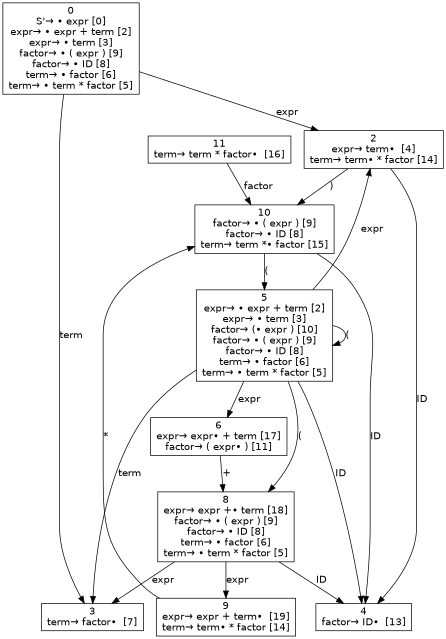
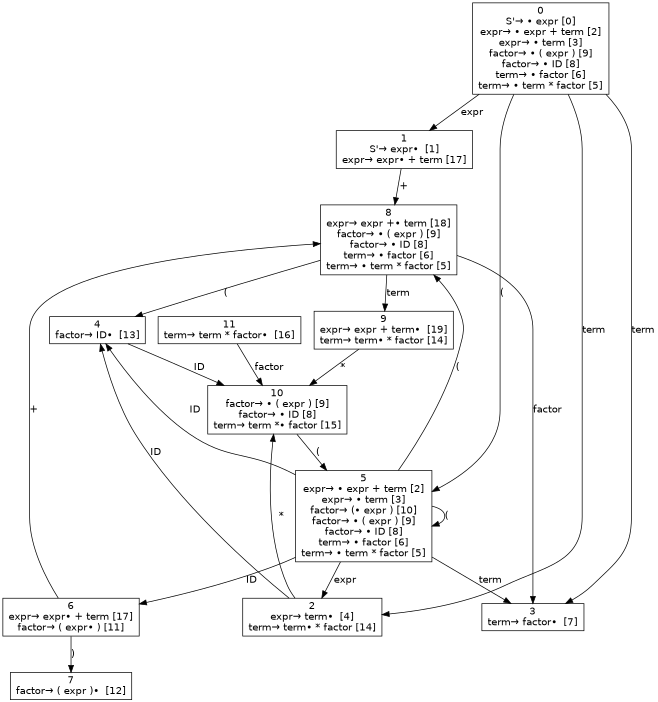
(287, 112) -> (594, 330)
none -> (404, 150)
(332, 187) -> (281, 516)
none -> (500, 304)
(250, 399) -> (252, 580)
(370, 415) -> (173, 363)
(163, 580) -> (548, 410)
(237, 580) -> (398, 293)
(322, 580) -> (226, 293)
none -> (71, 686)
